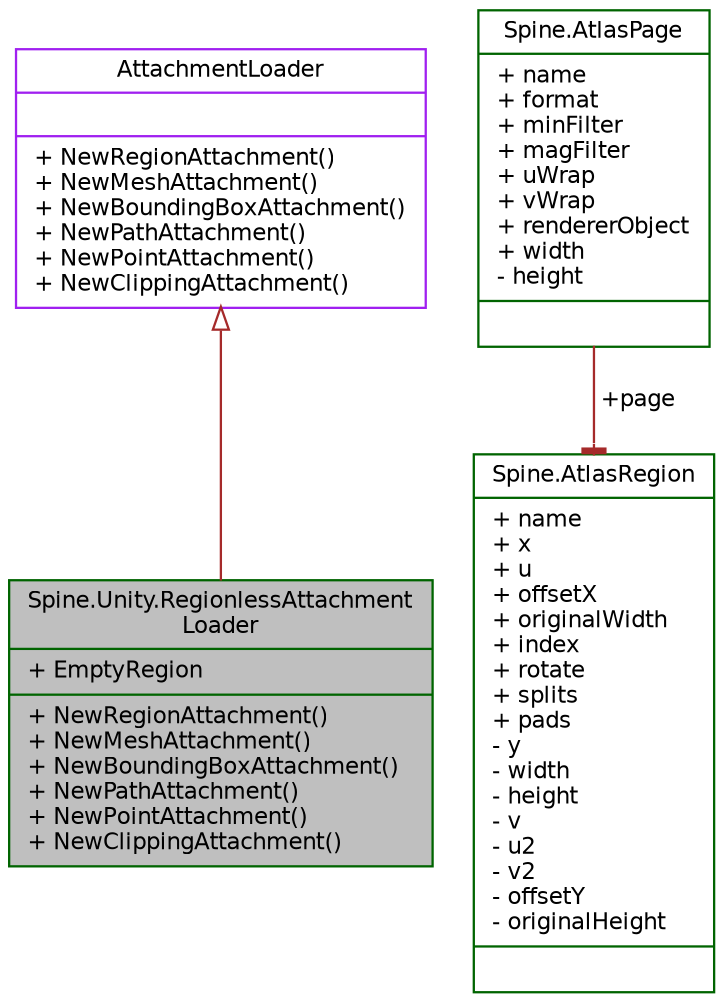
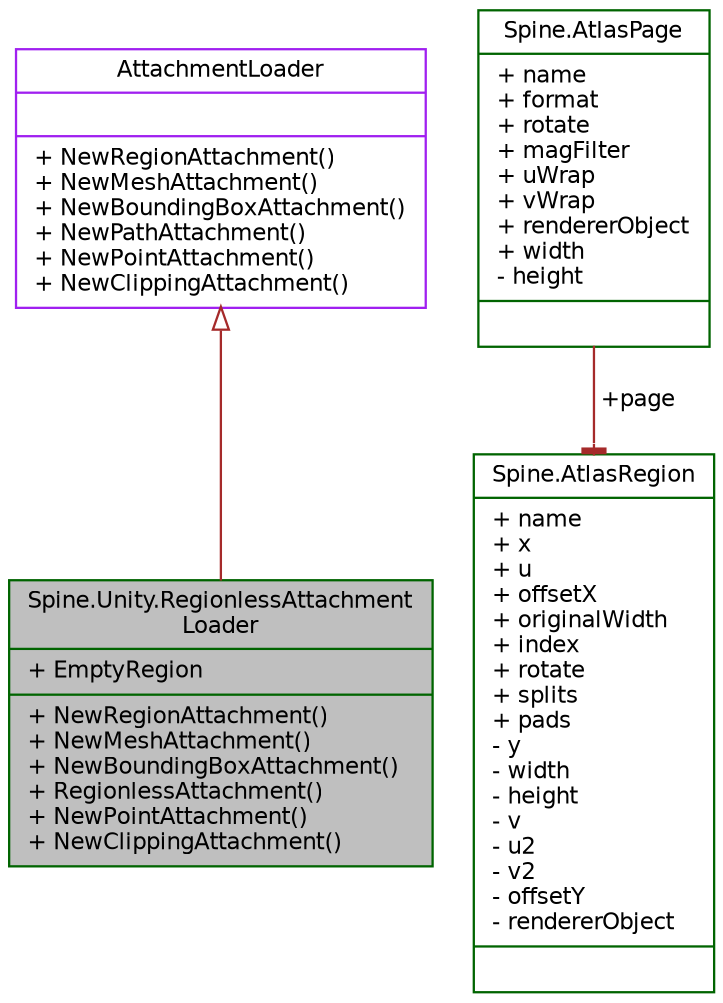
(560, 126) -> (544, 126)
(164, 792) -> (176, 792)
(579, 922) -> (584, 922)
